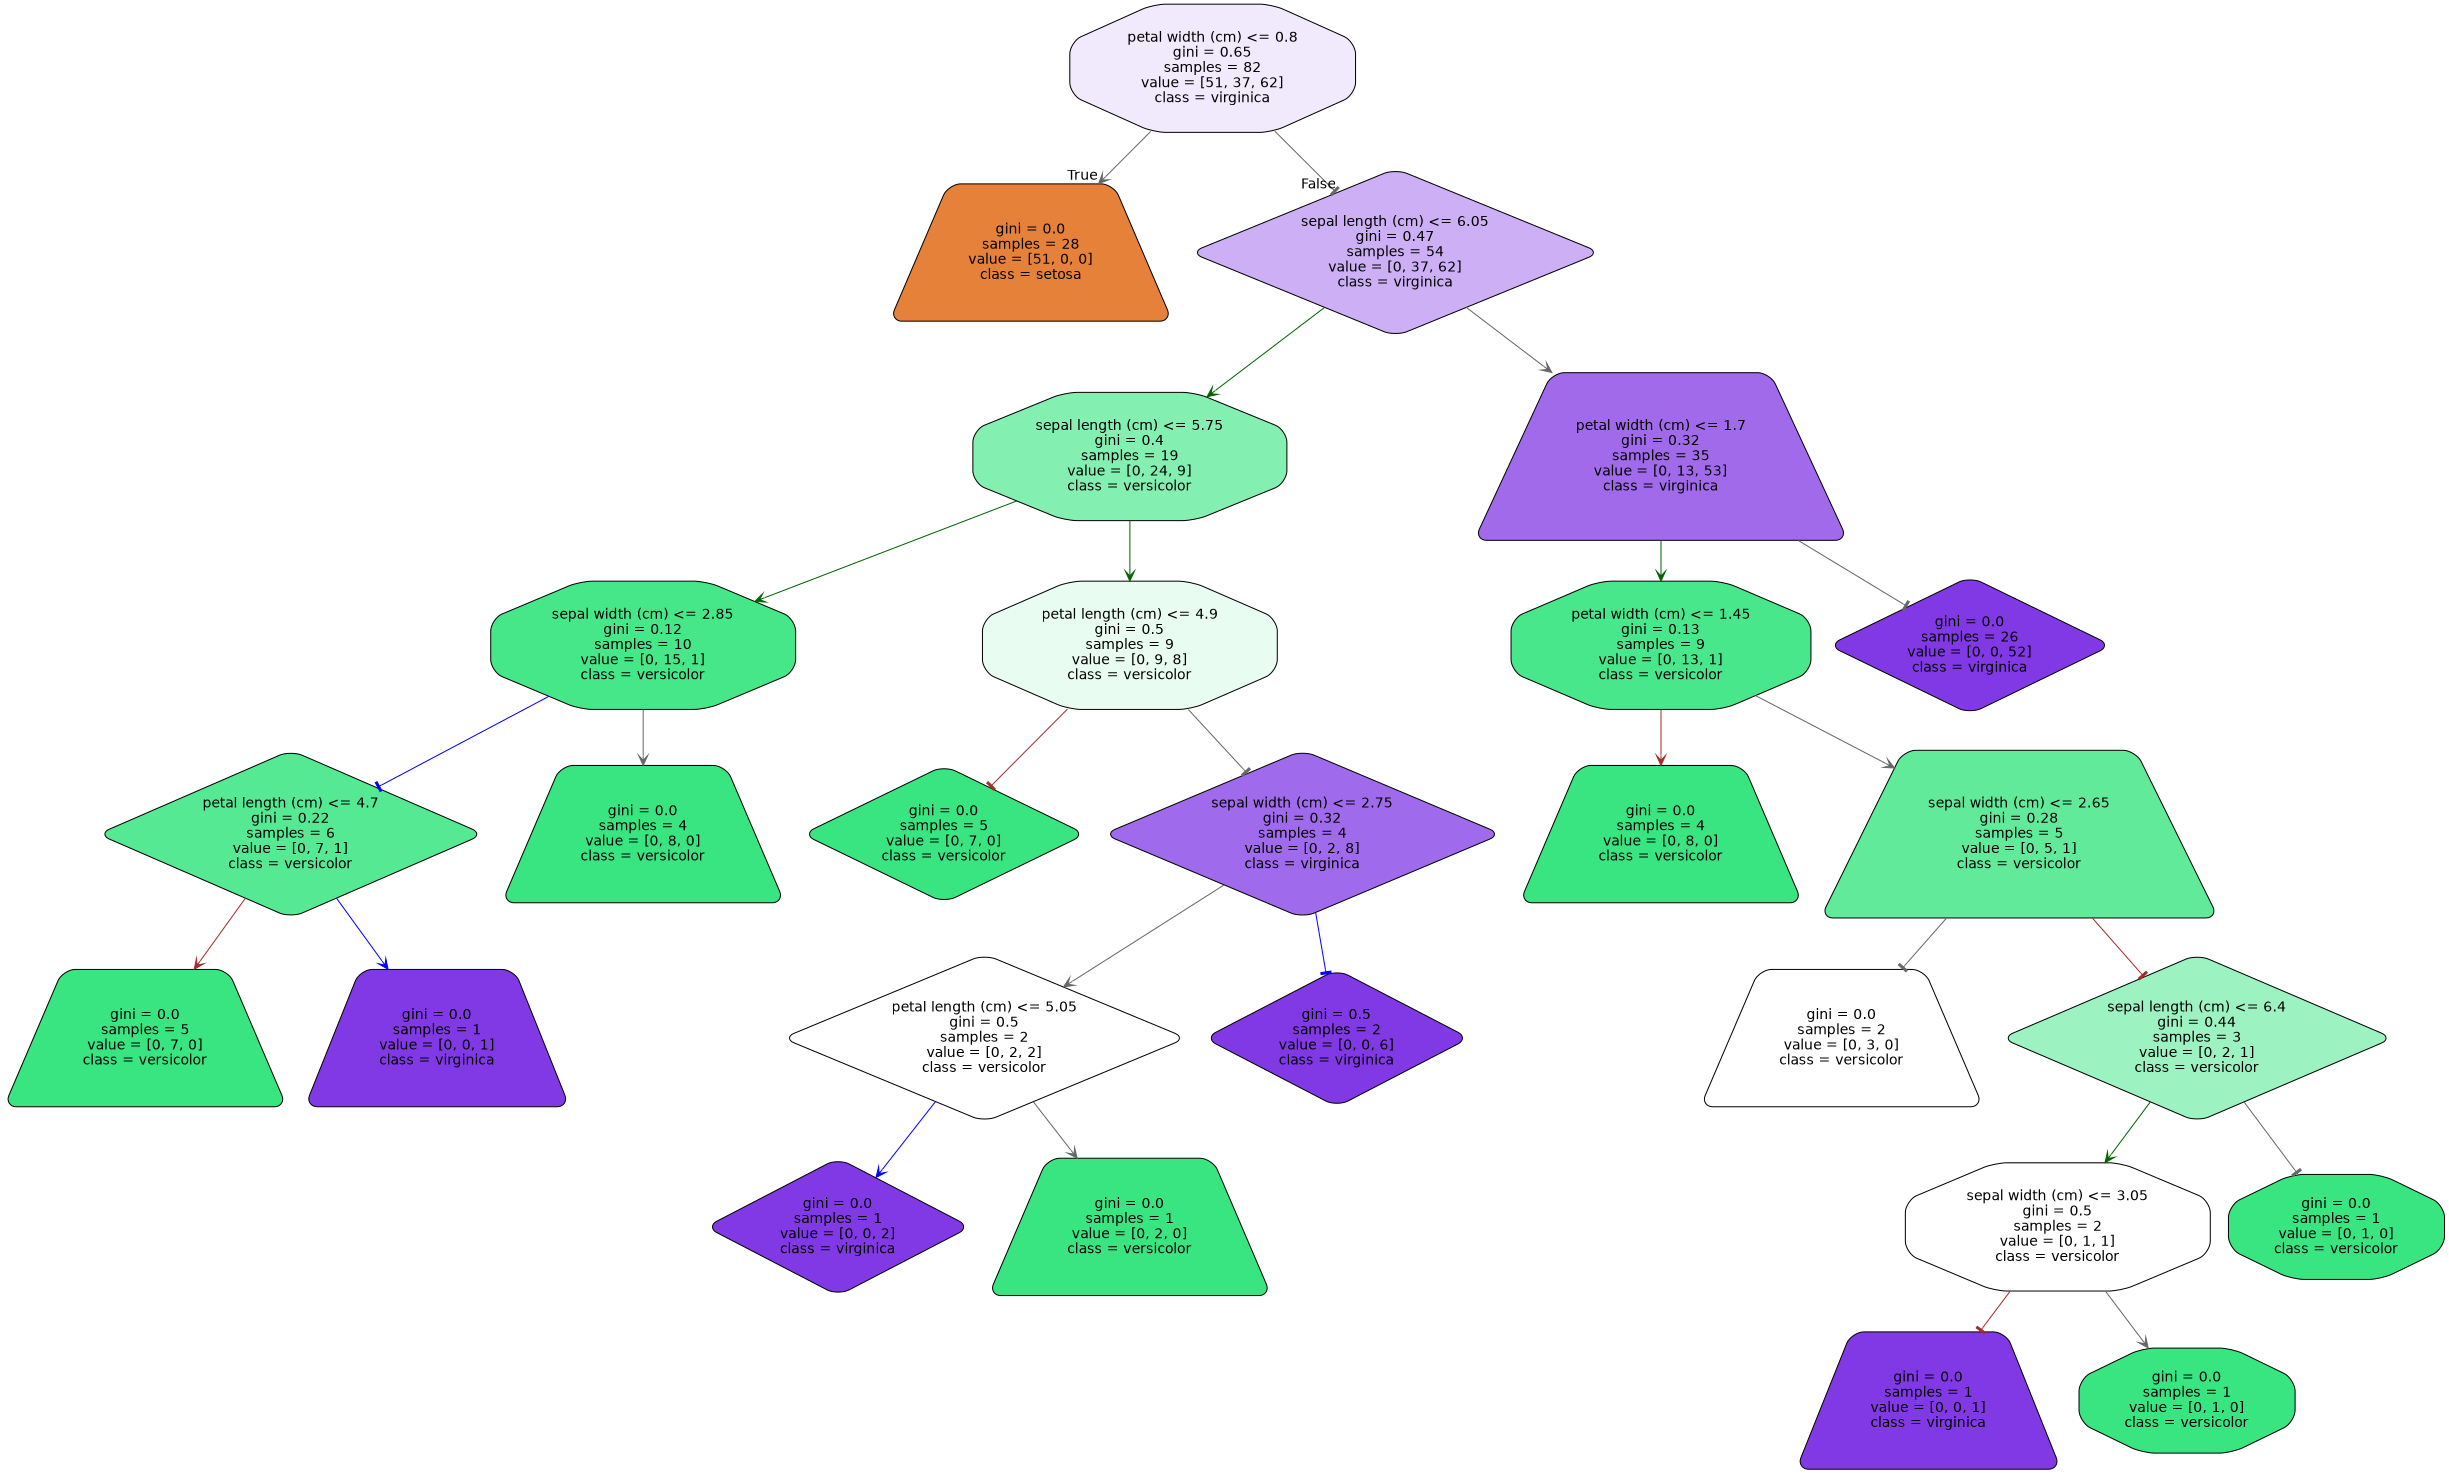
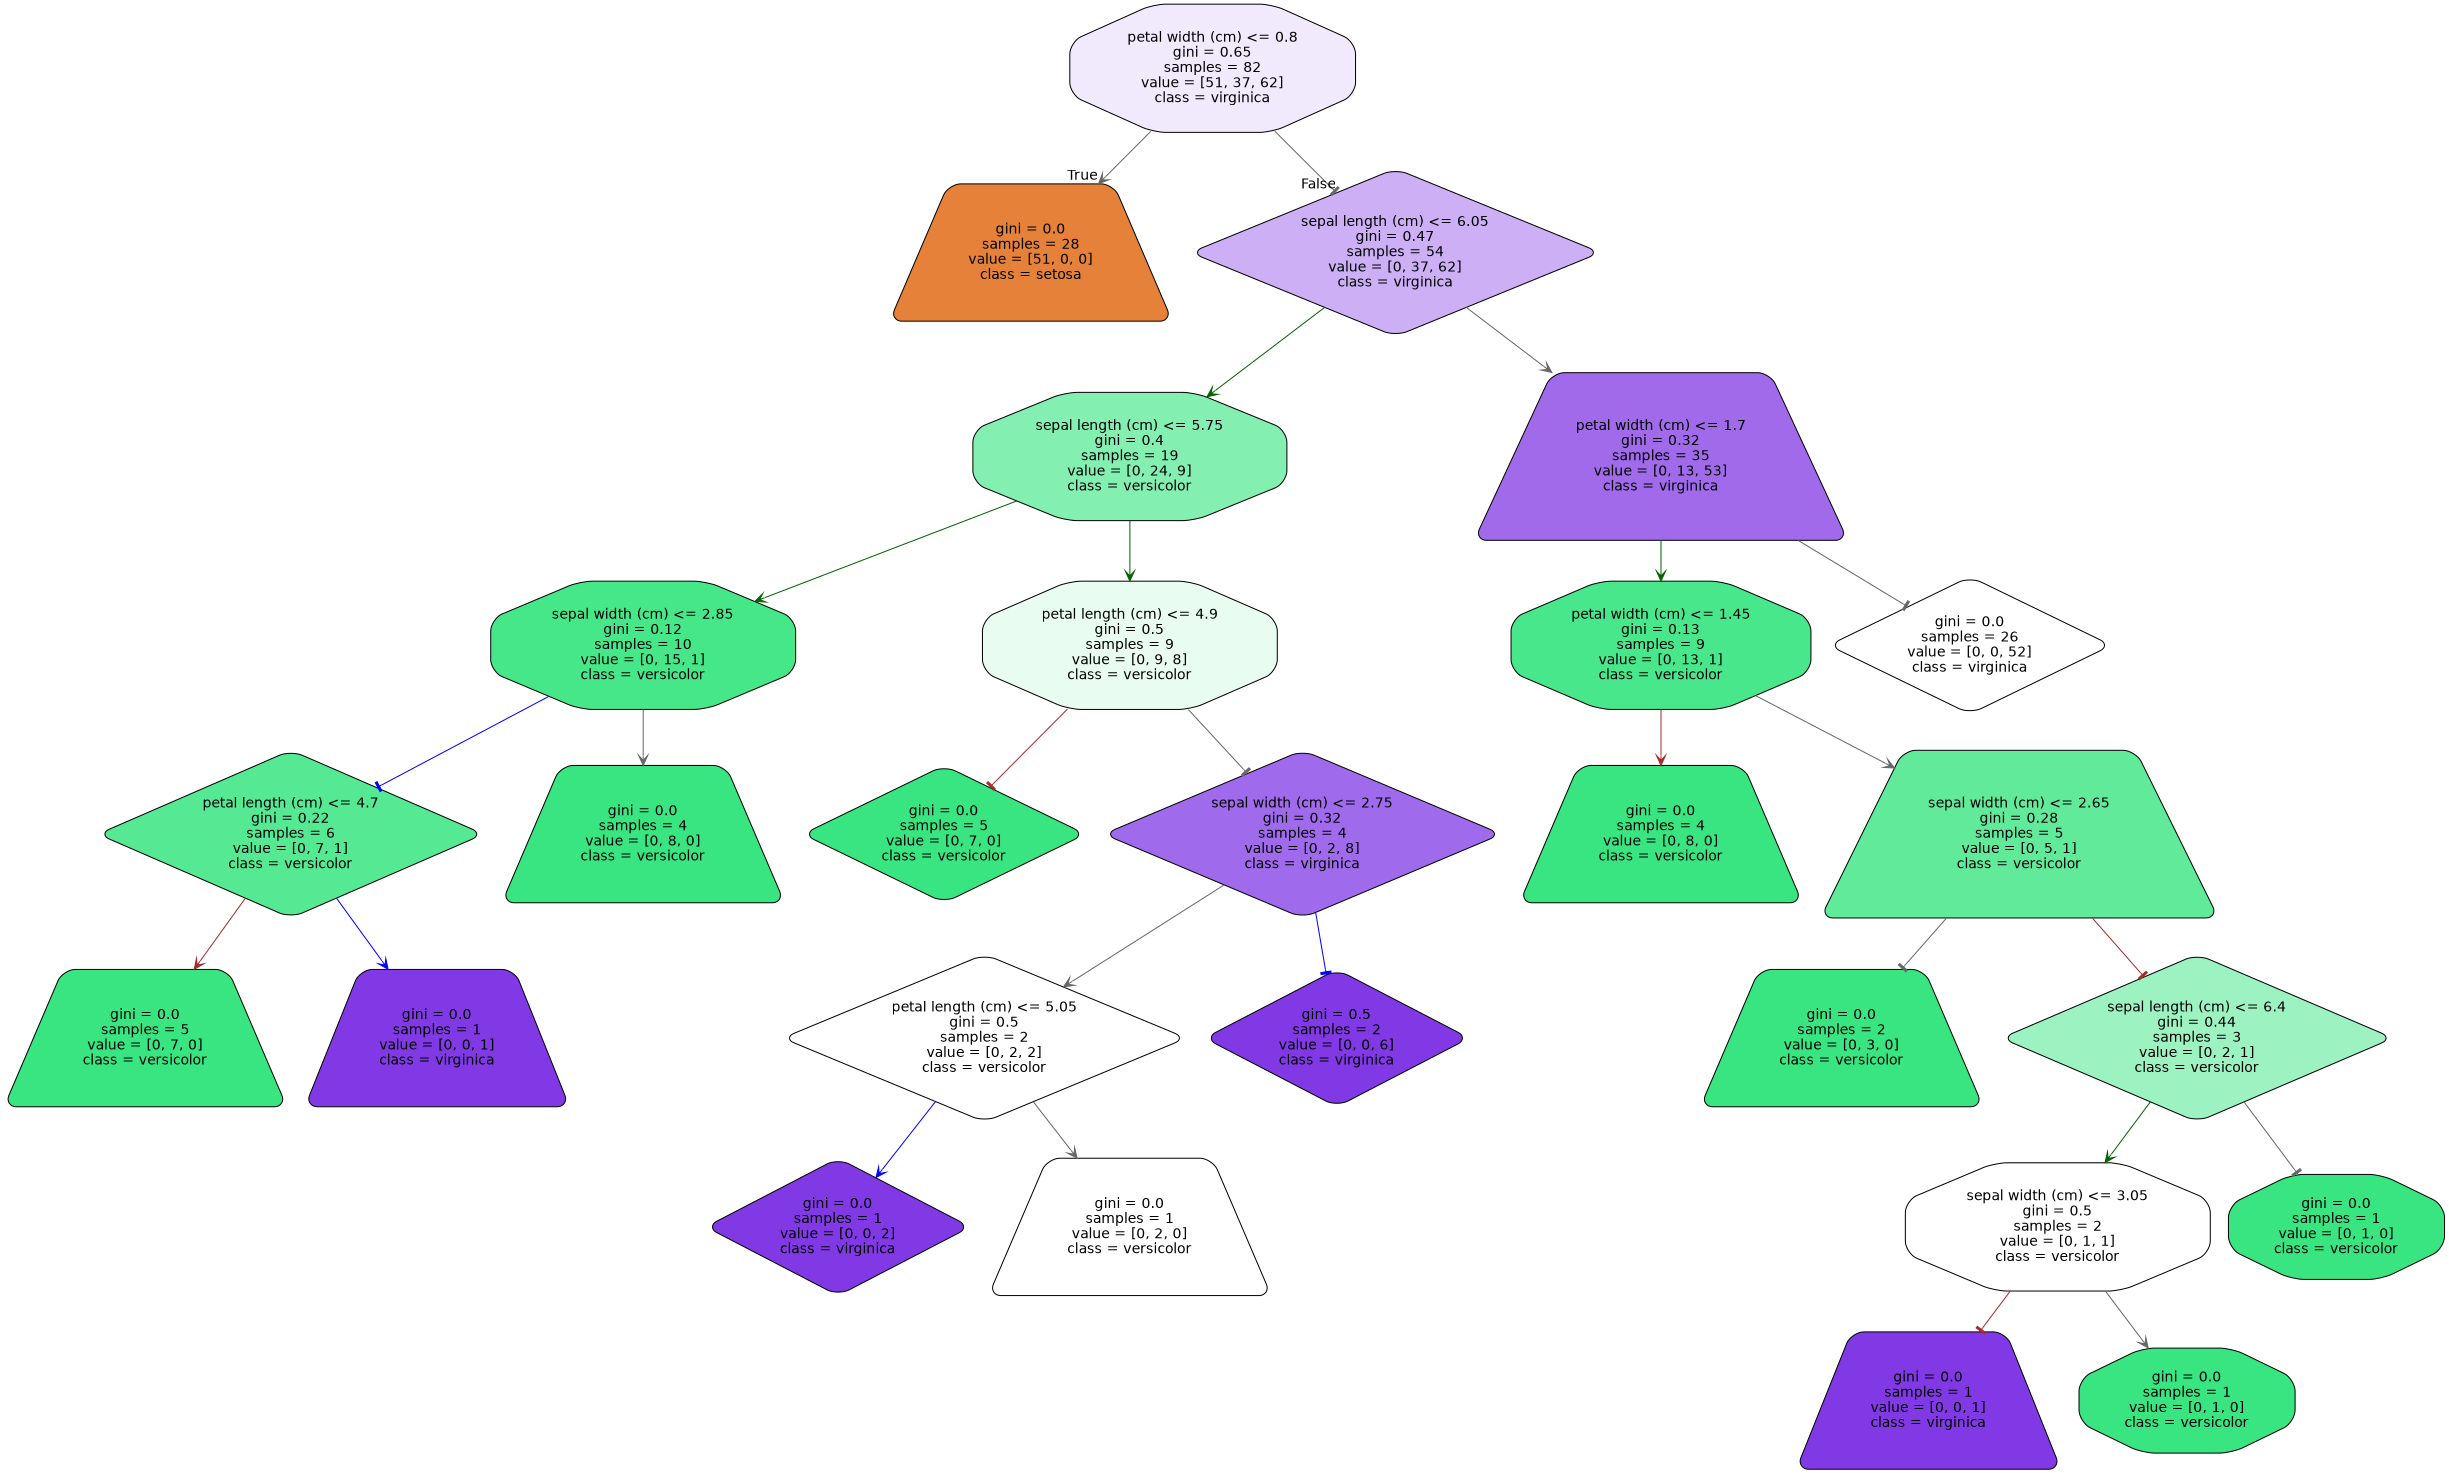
(1970, 645) -> (1970, 645)
(1842, 1038) -> (1842, 1038)
(1130, 1227) -> (1130, 1227)
